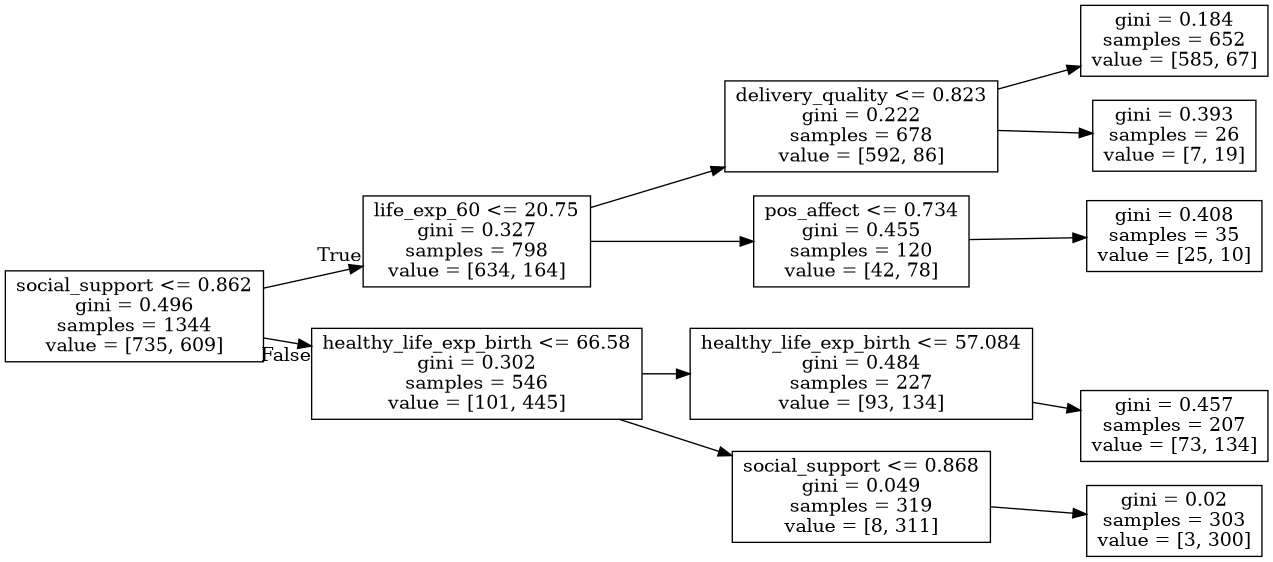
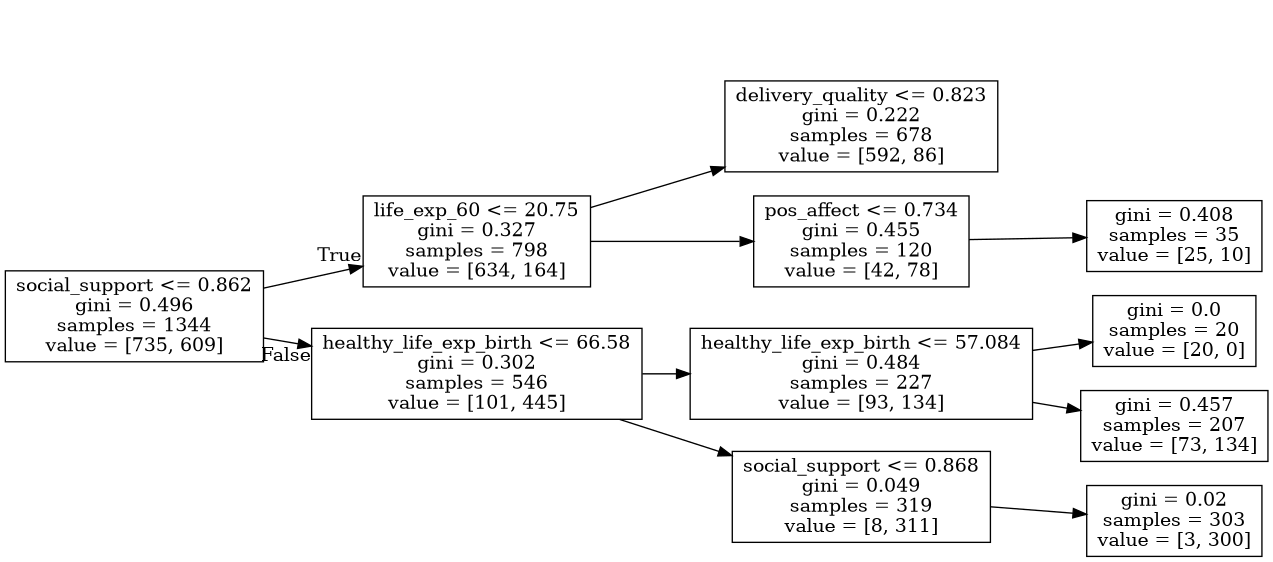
(1174, 41) -> none
(1174, 136) -> none
none -> (1174, 331)
